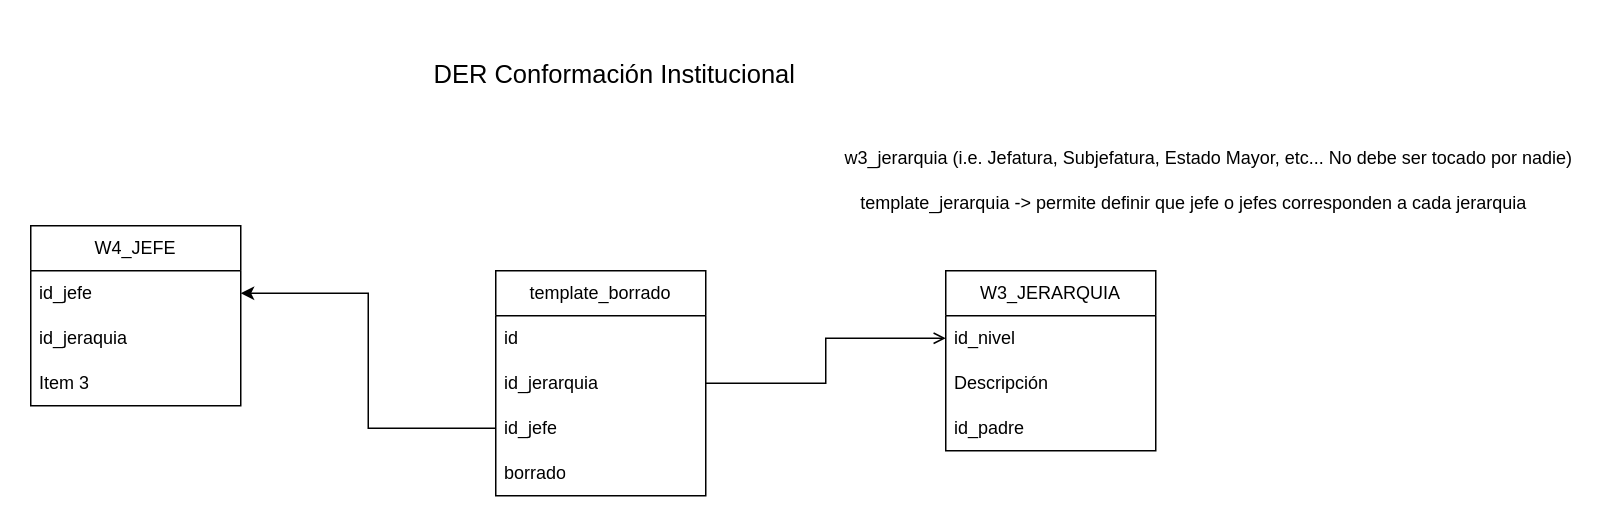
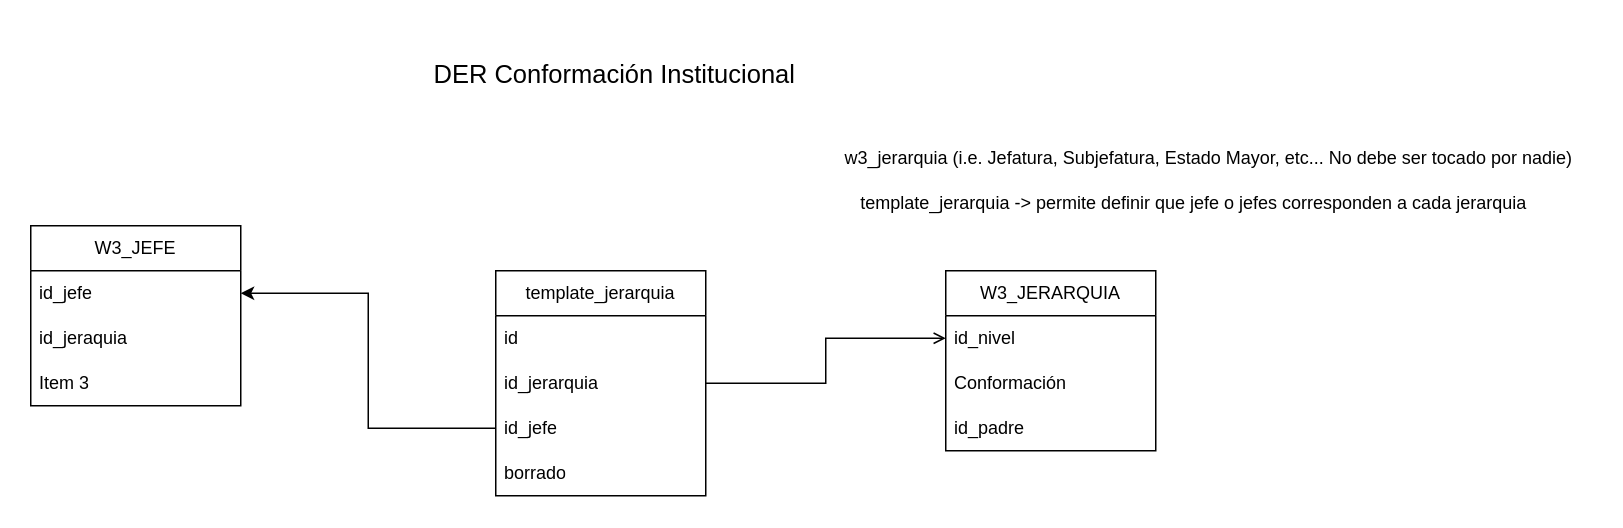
(136, 248) -> (136, 248)
(601, 293) -> (601, 293)
(1006, 383) -> (1013, 383)
